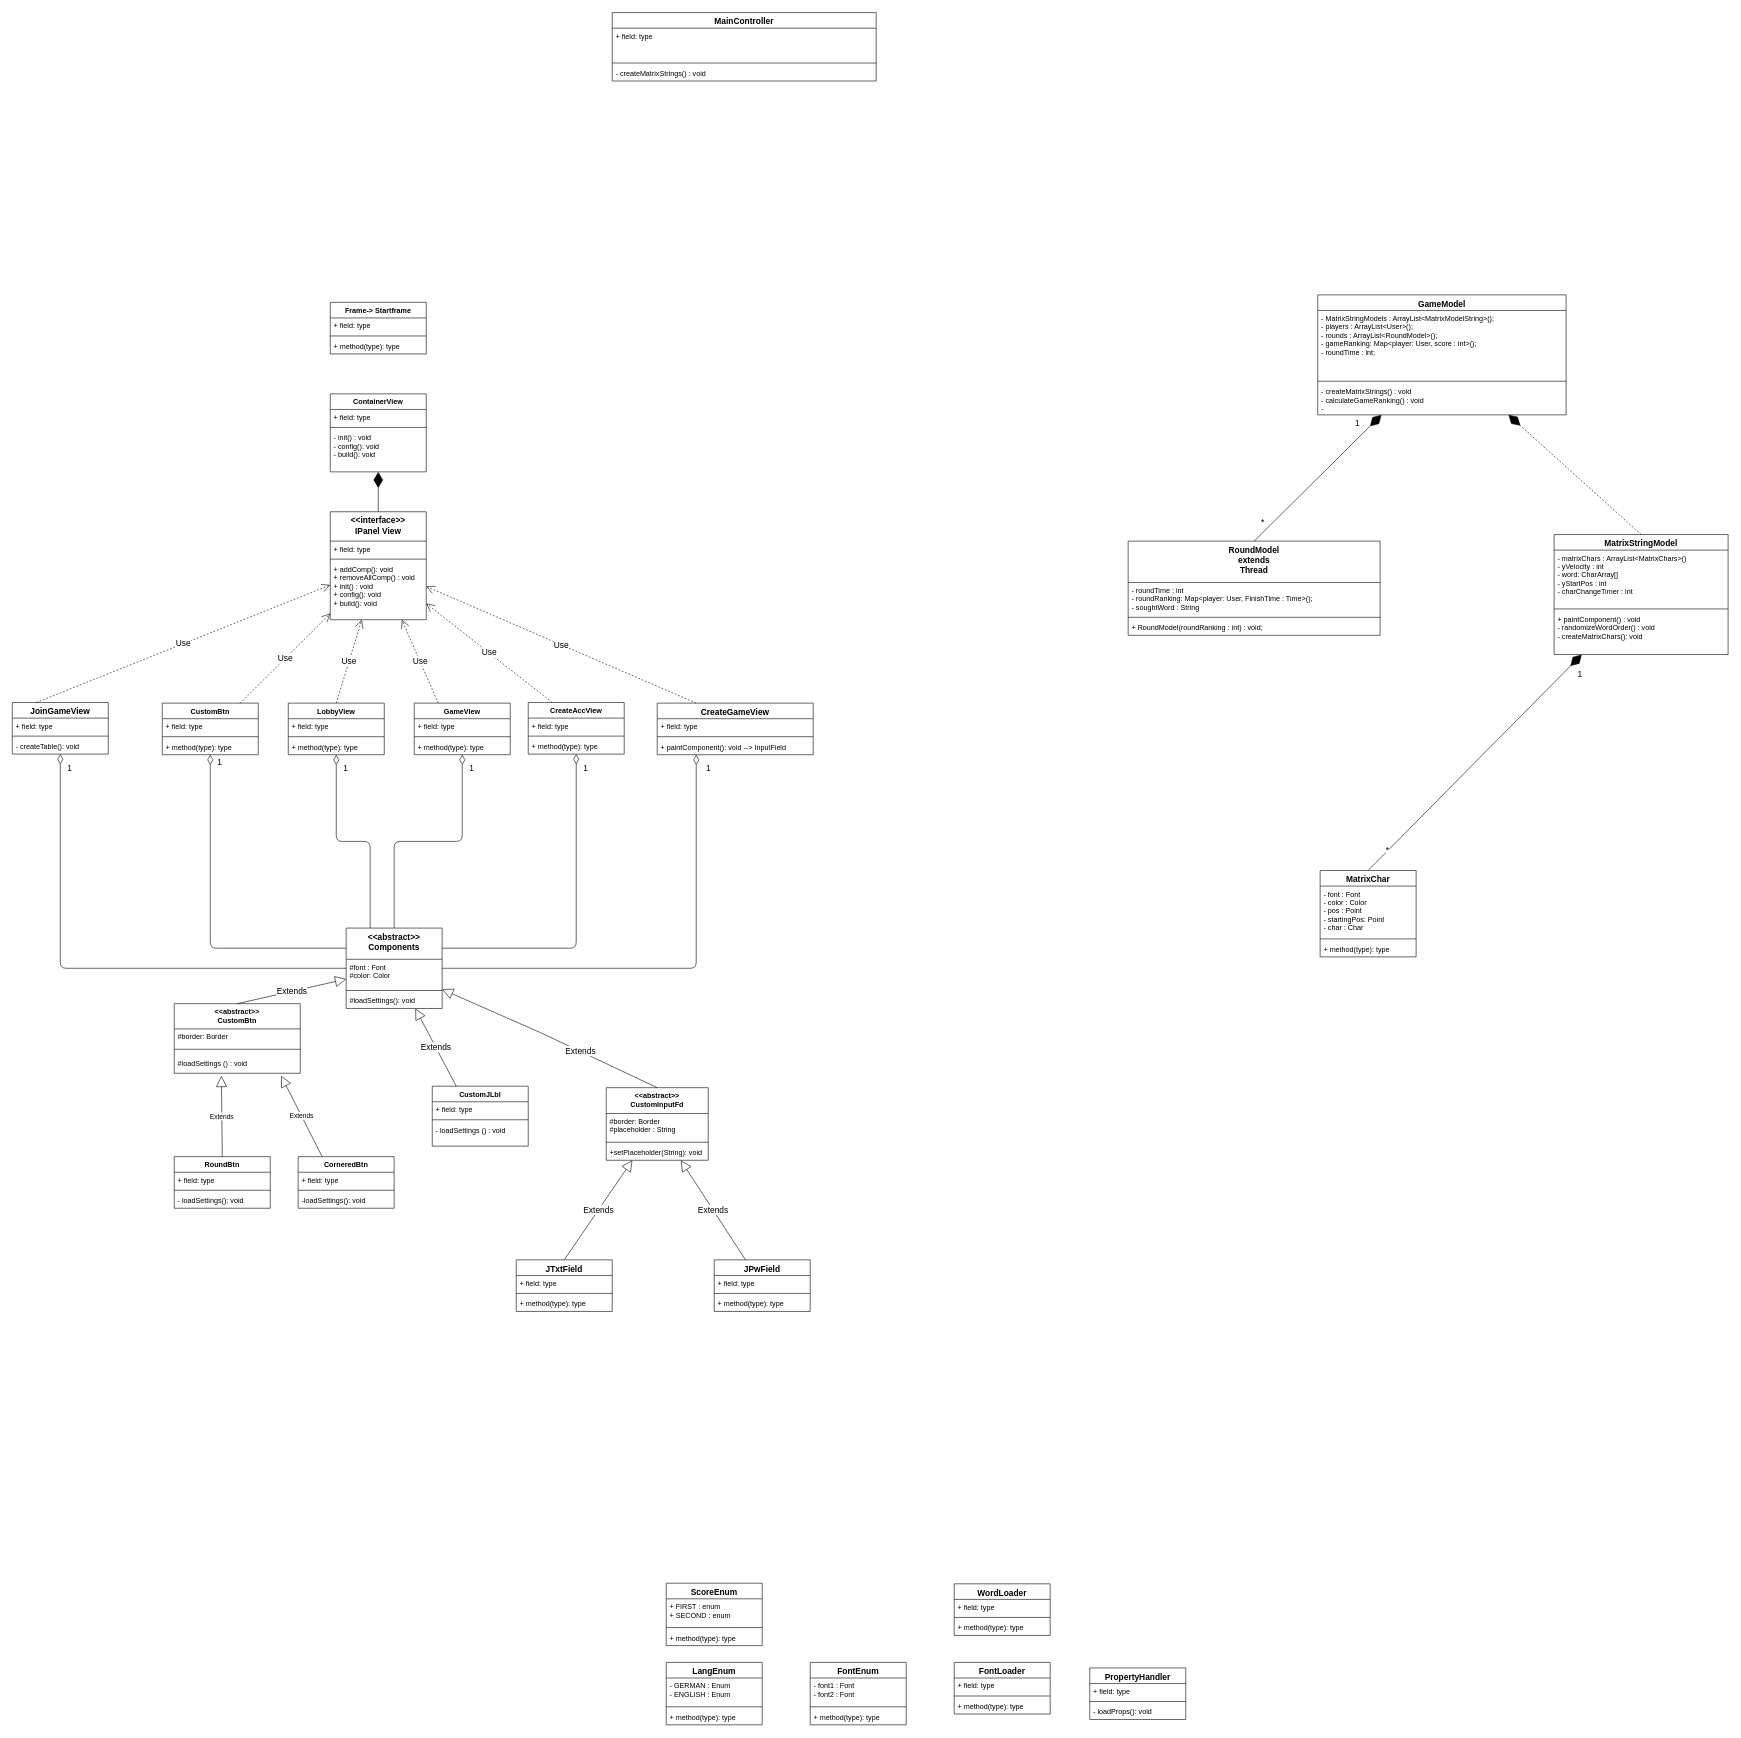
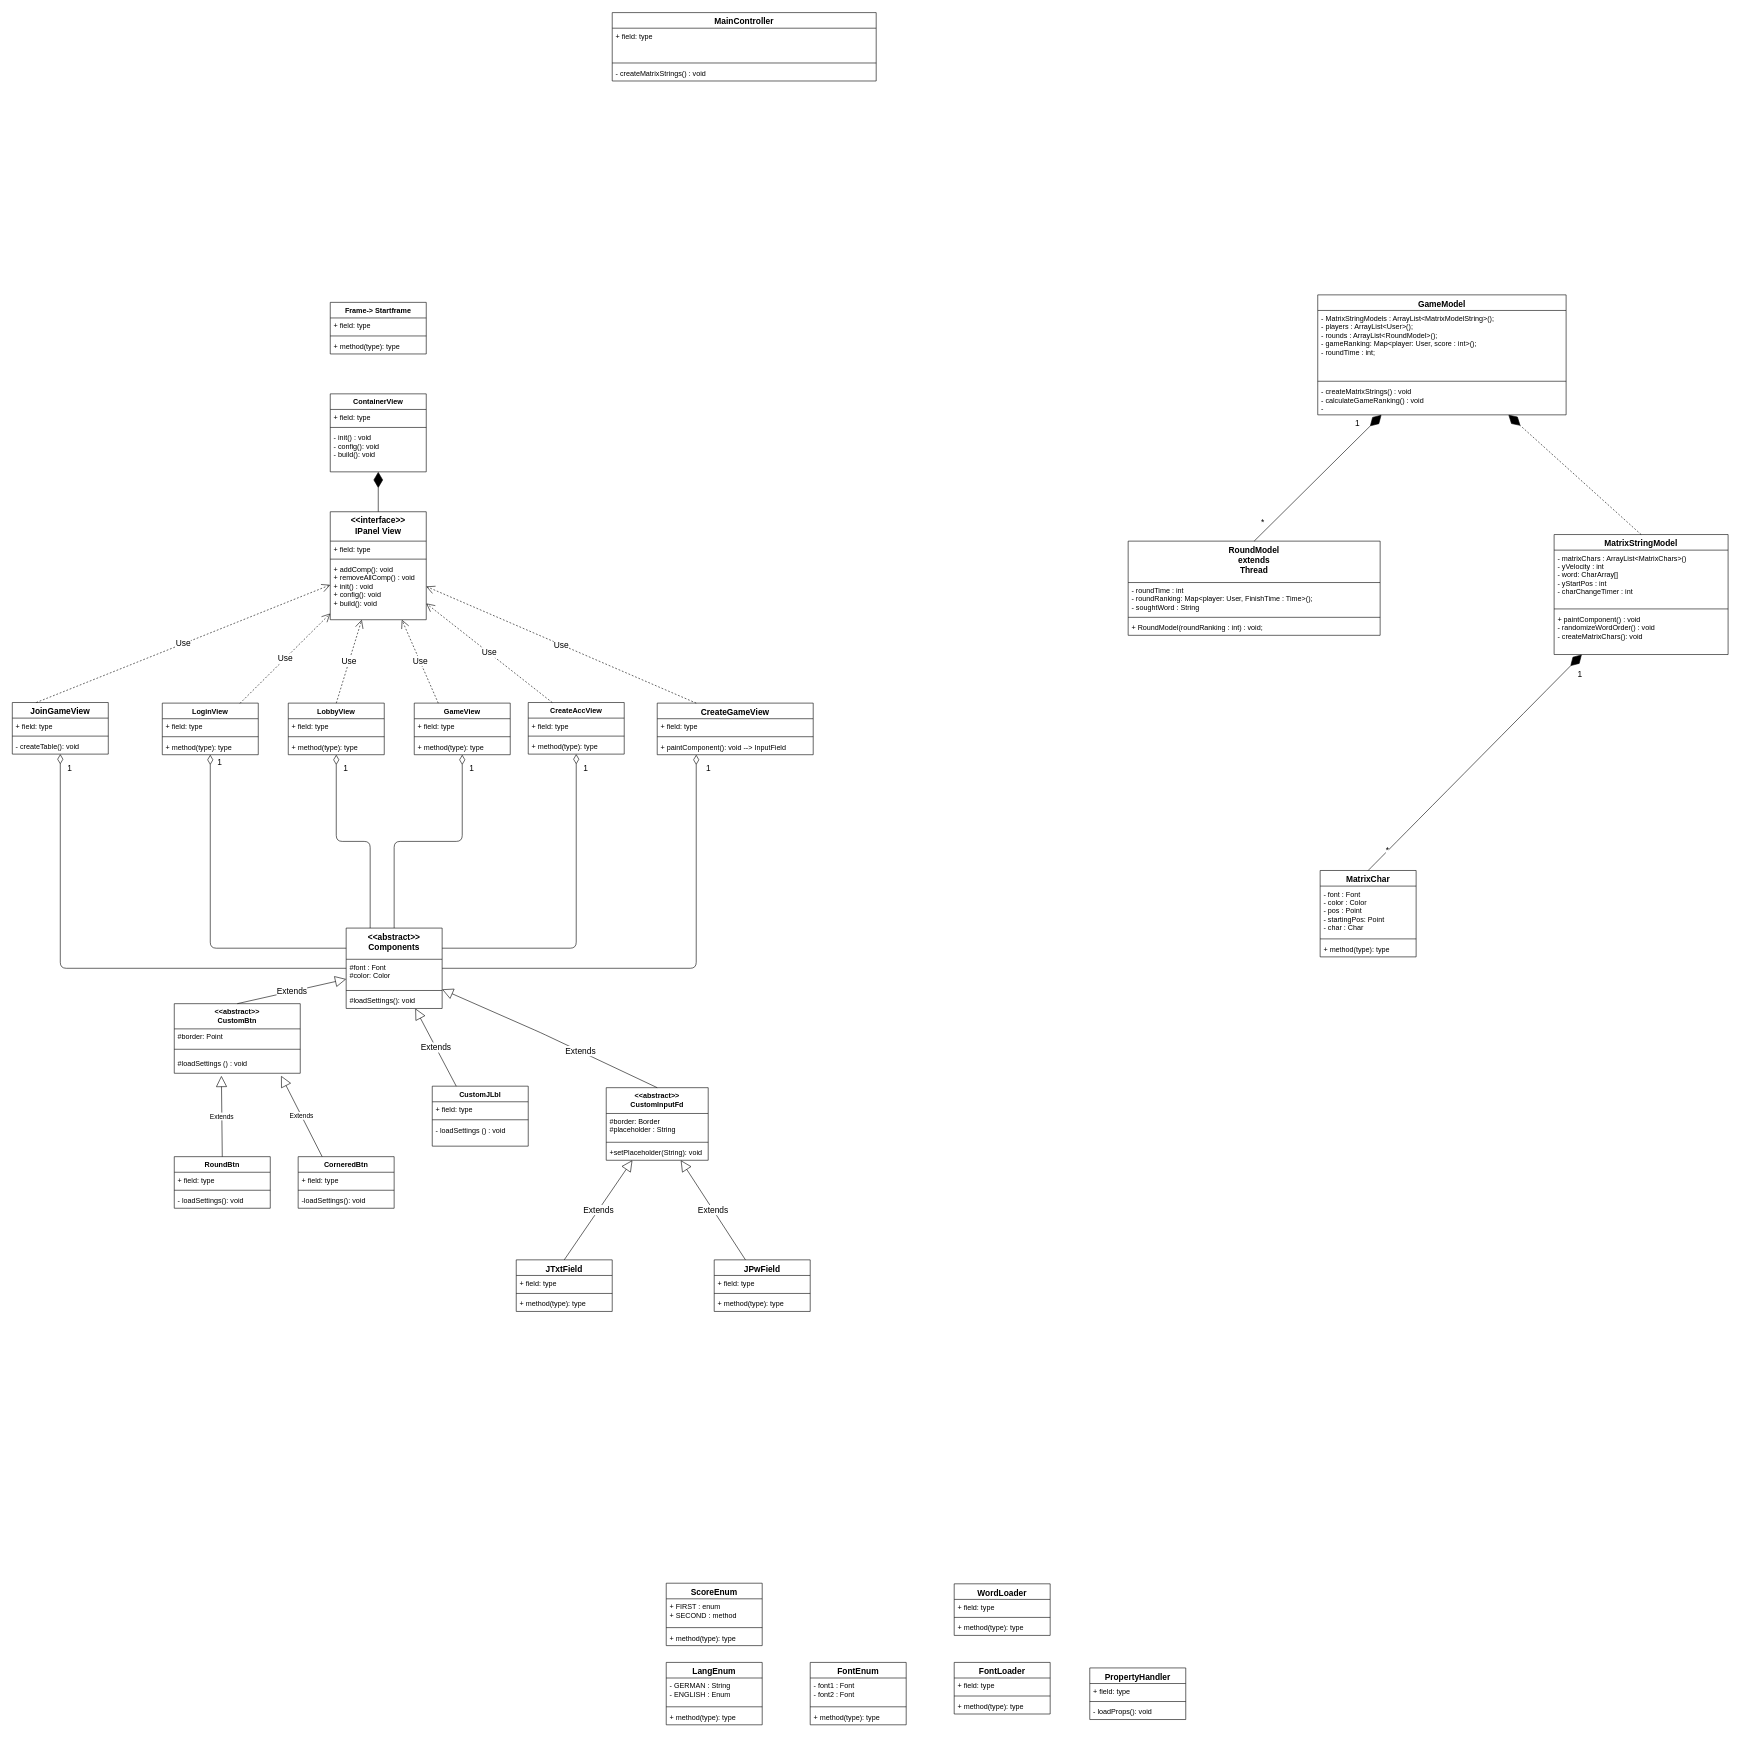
(210, 711) -> (210, 711)
(206, 1037) -> (203, 1037)
(694, 1607) -> (694, 1607)
(696, 1686) -> (699, 1686)
